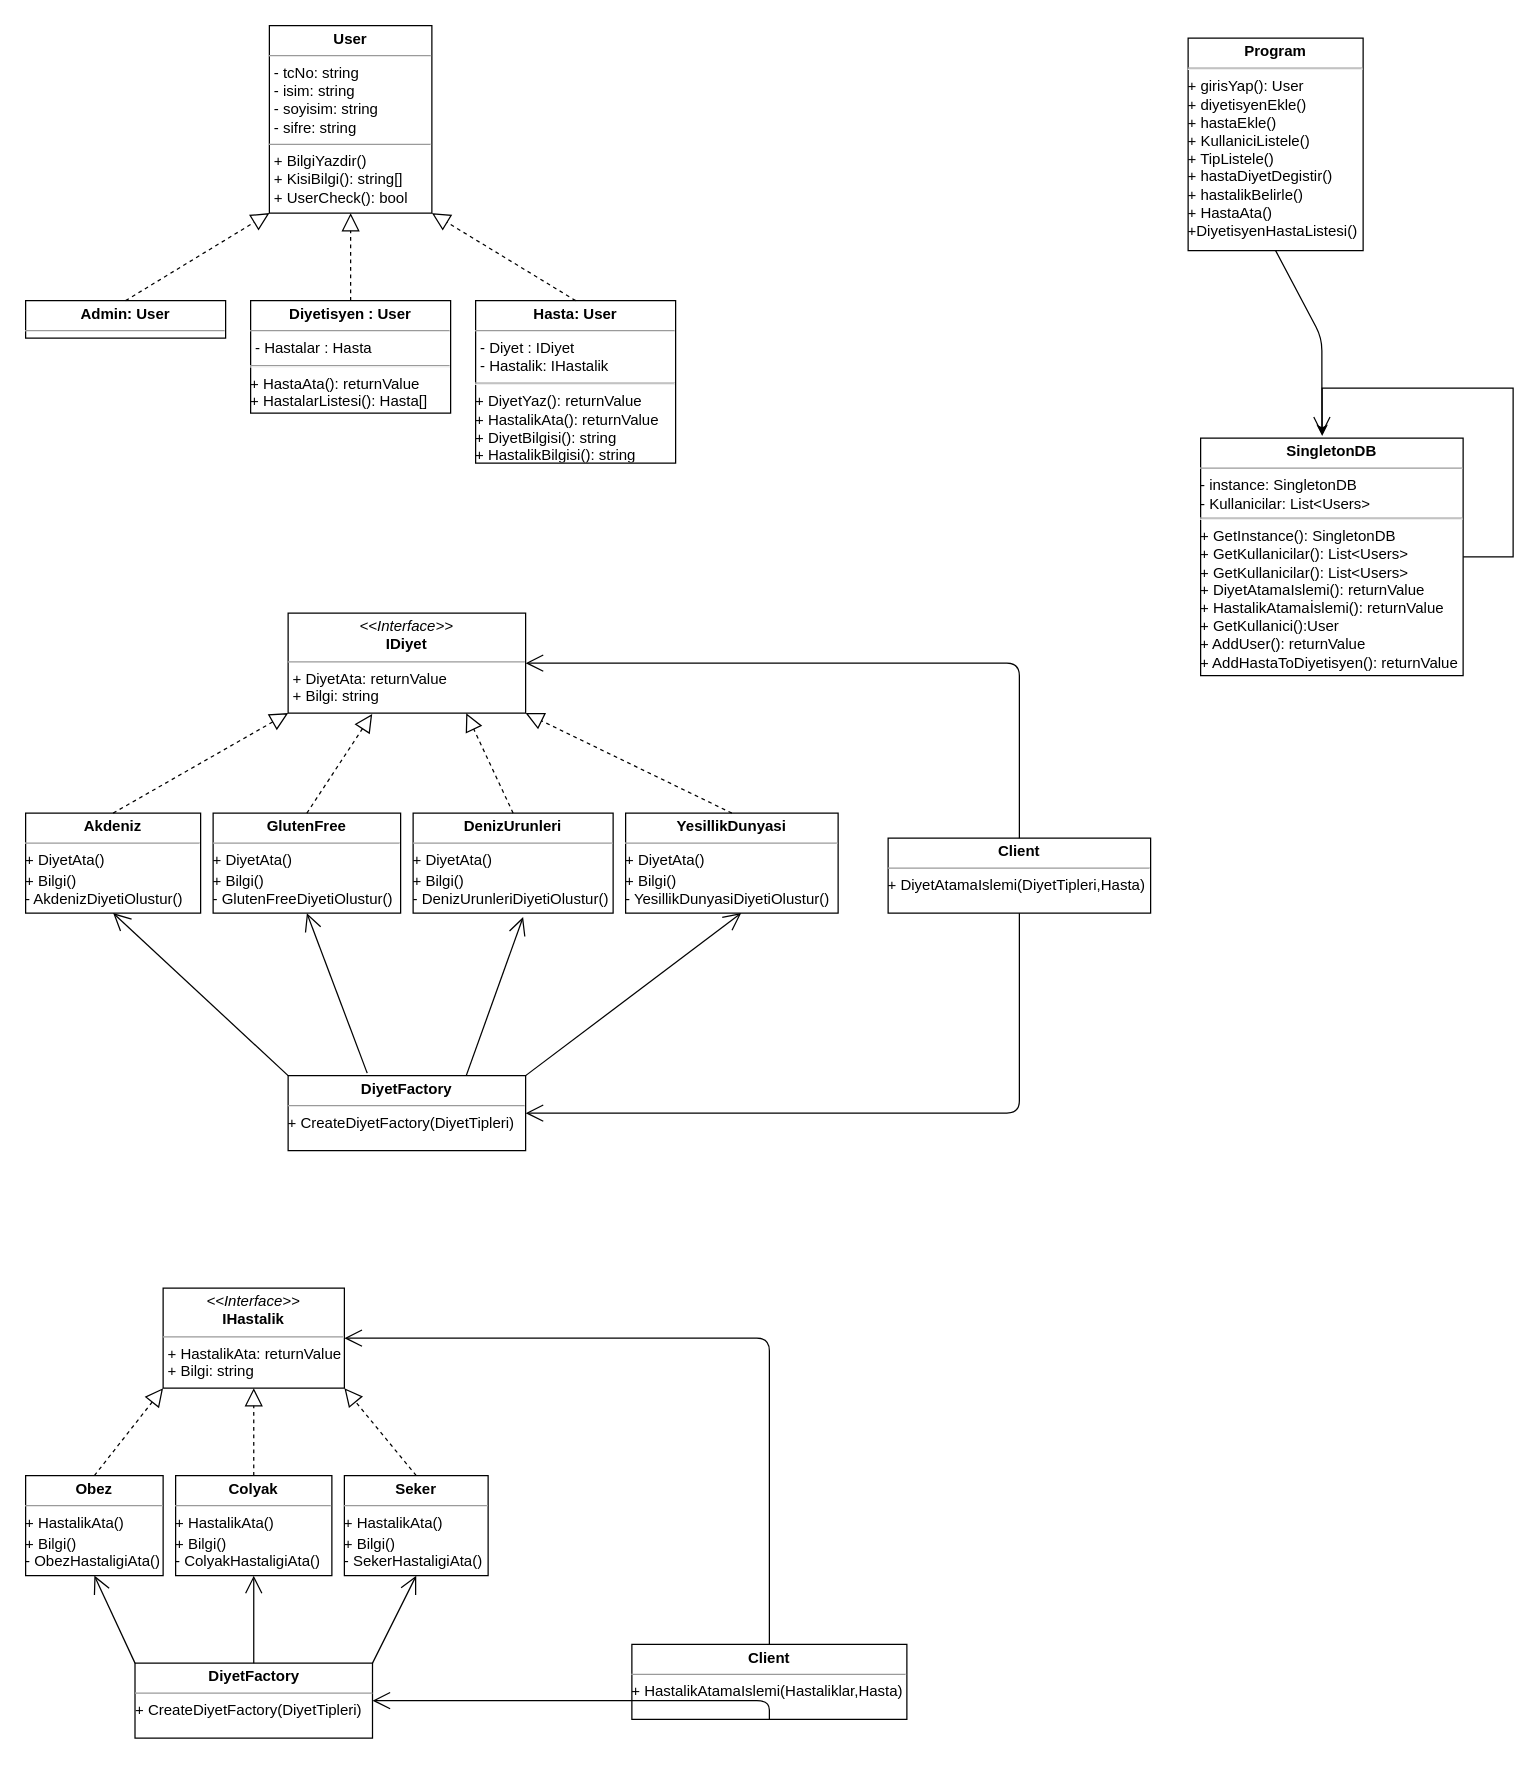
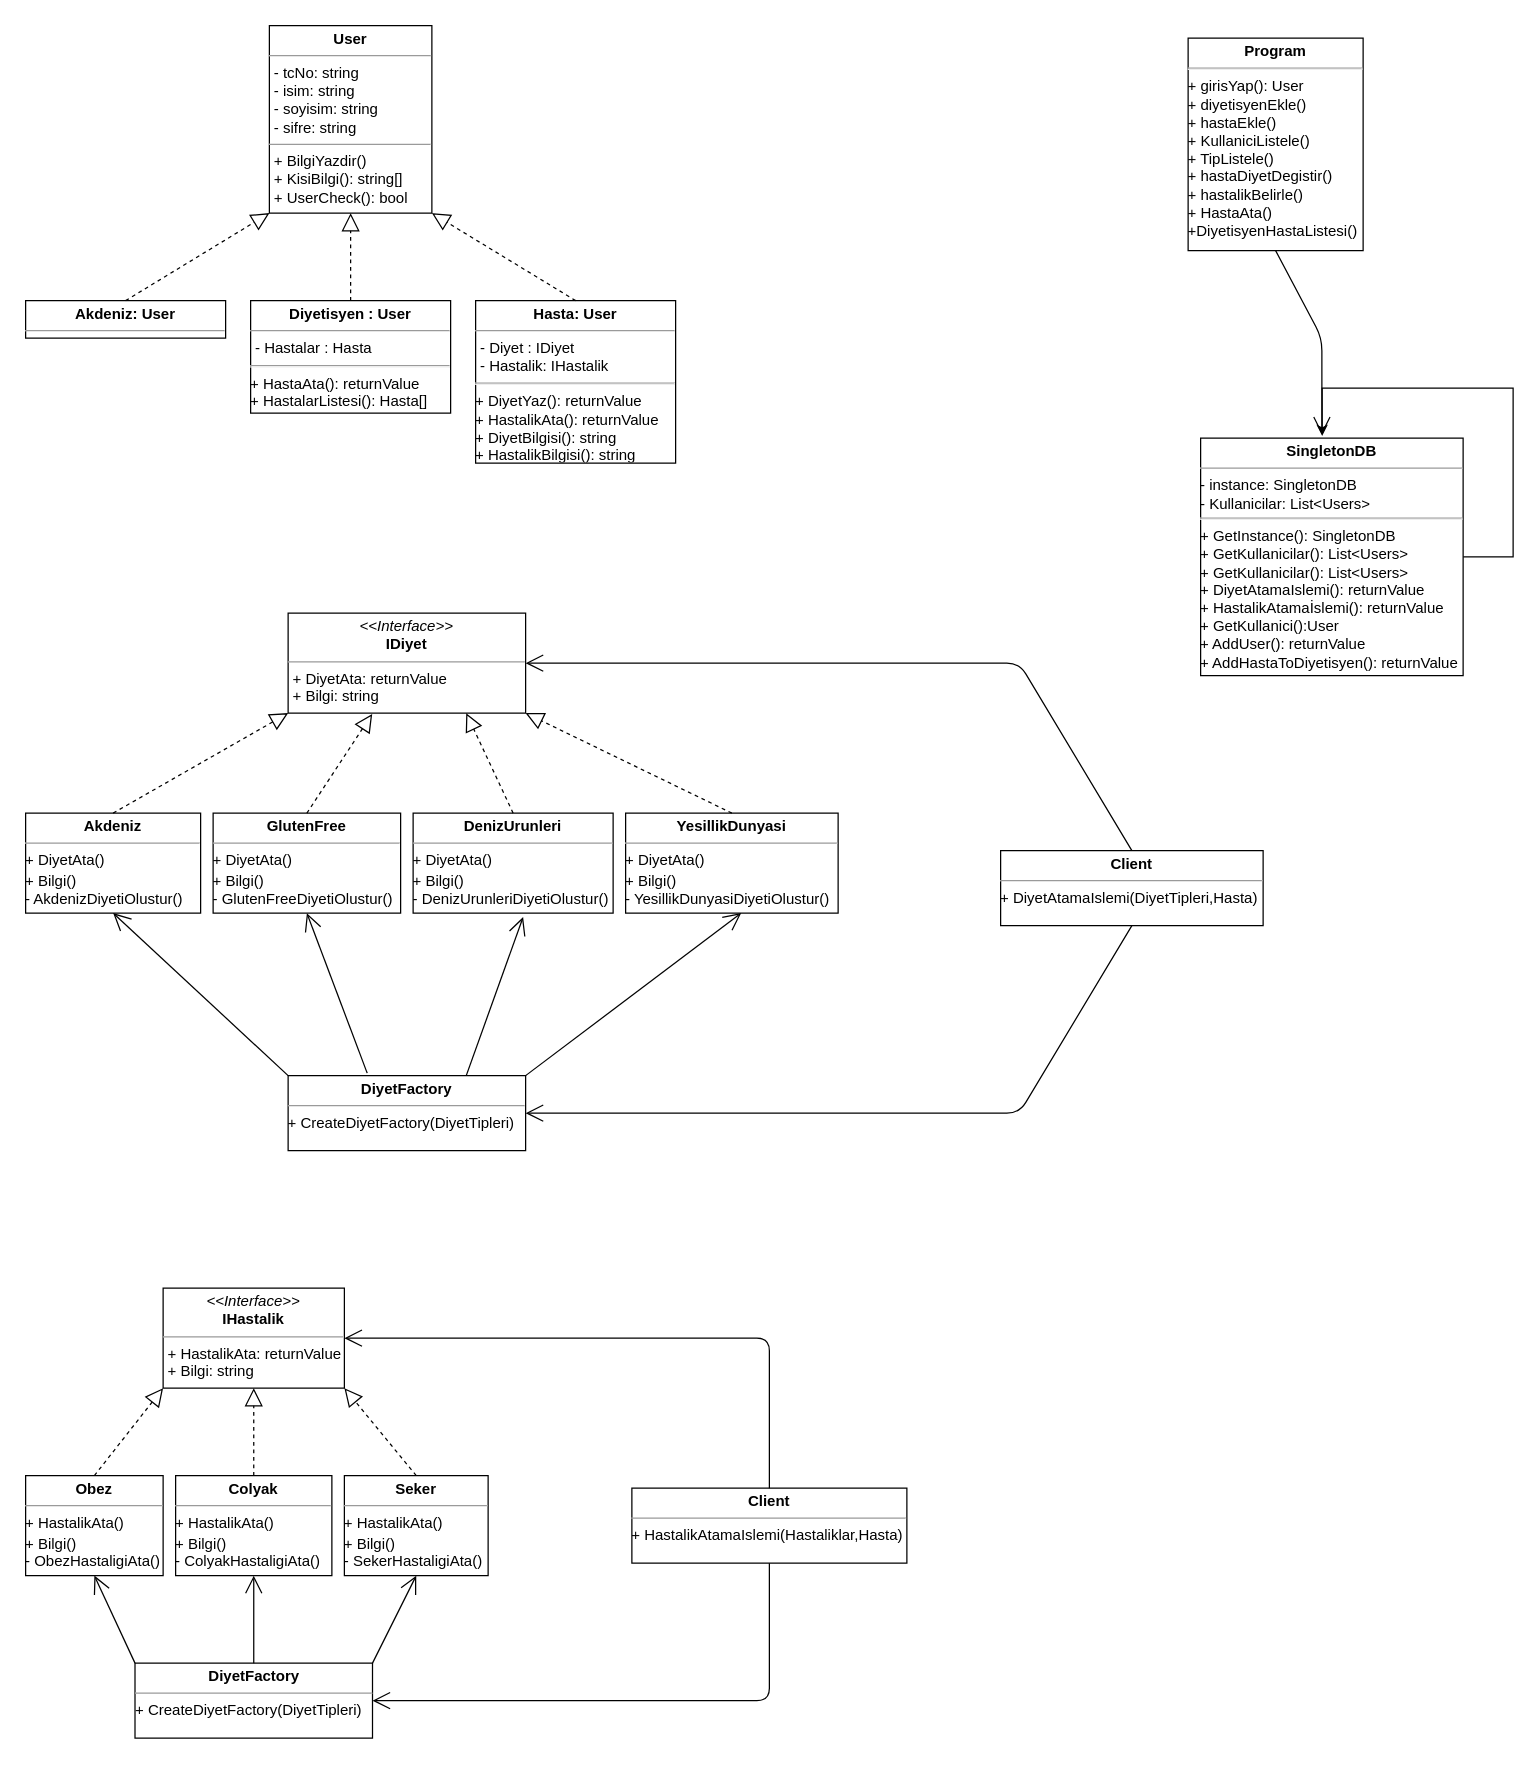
(66, 310) -> (74, 310)
(1019, 876) -> (1132, 888)
(769, 1682) -> (769, 1526)
